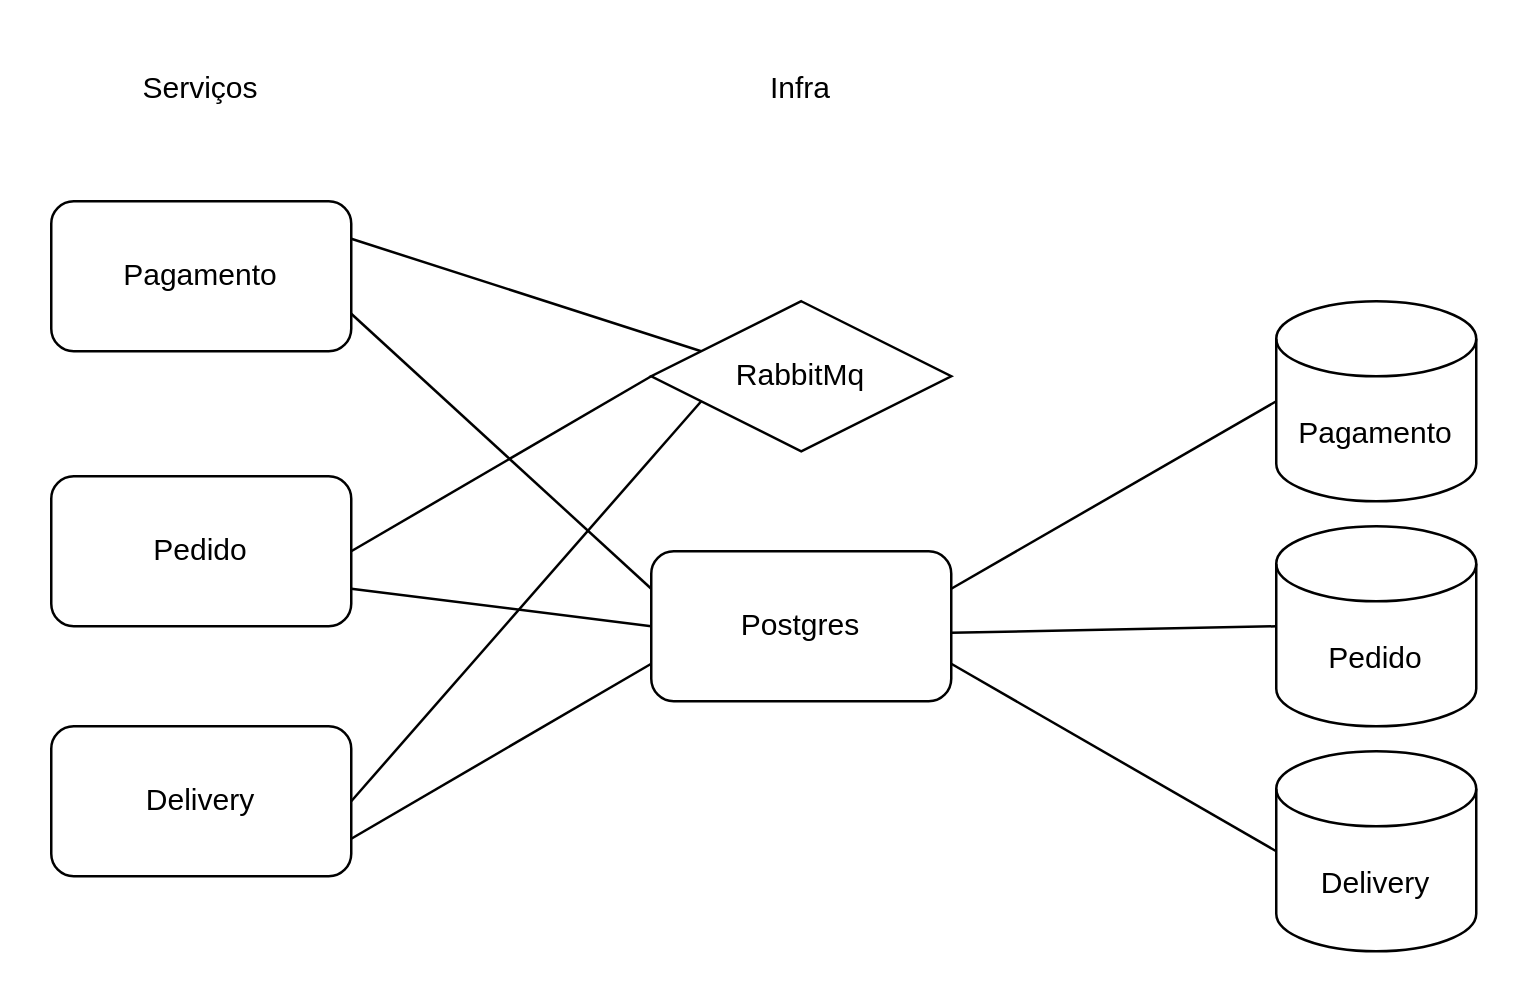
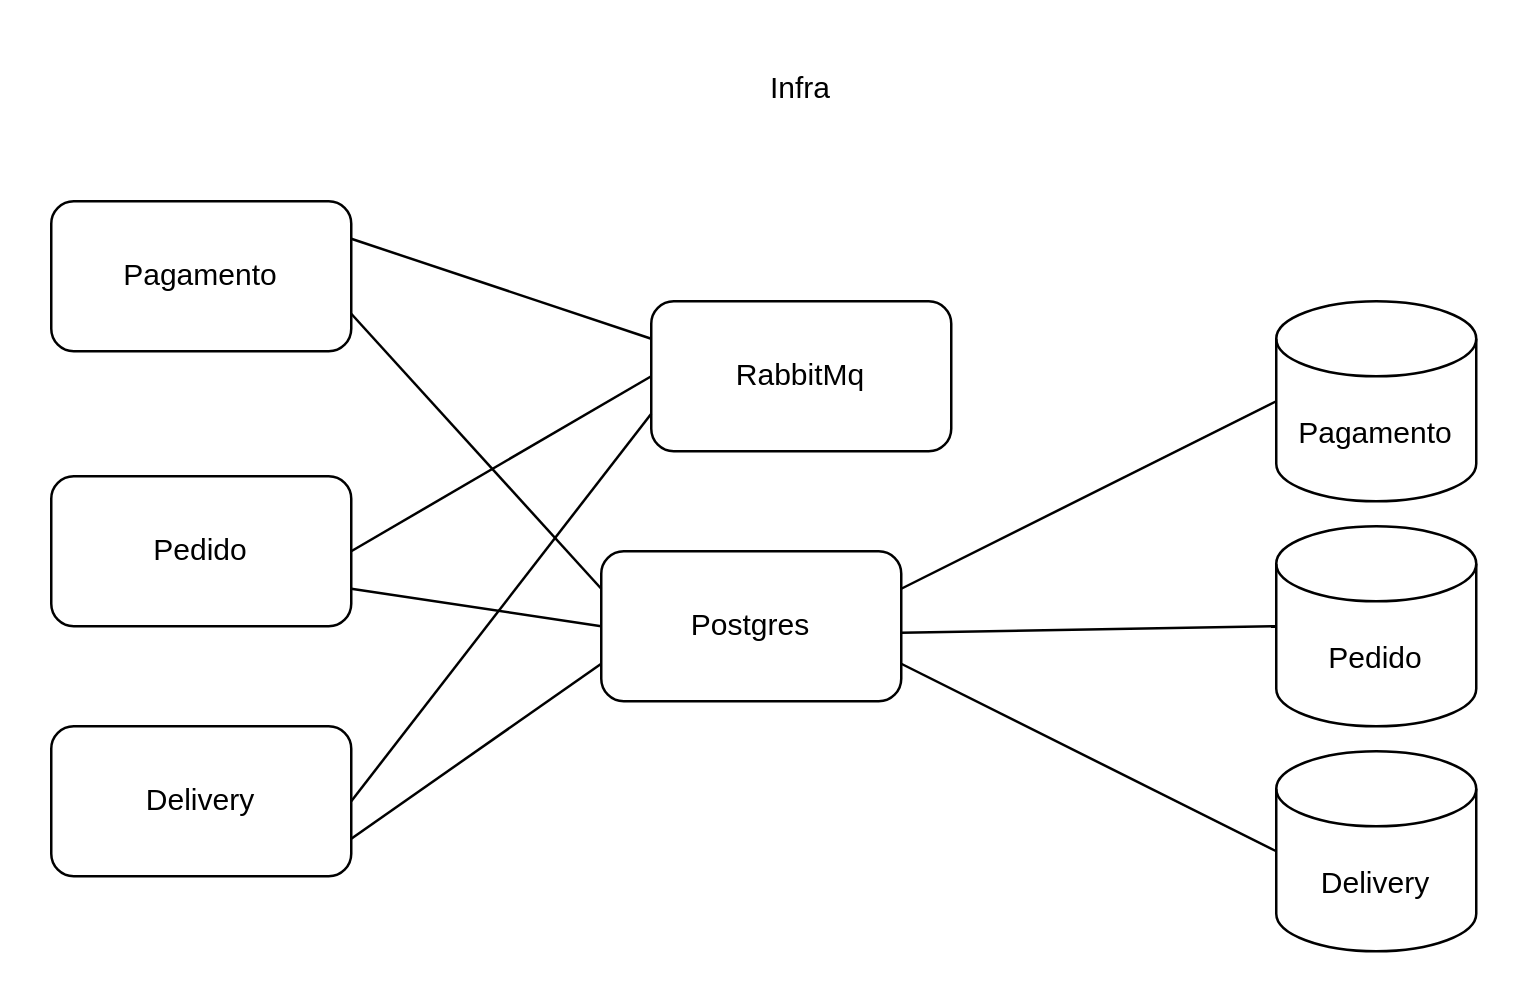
(201, 89) -> none
(801, 376) -> (801, 376)
(801, 626) -> (751, 626)
